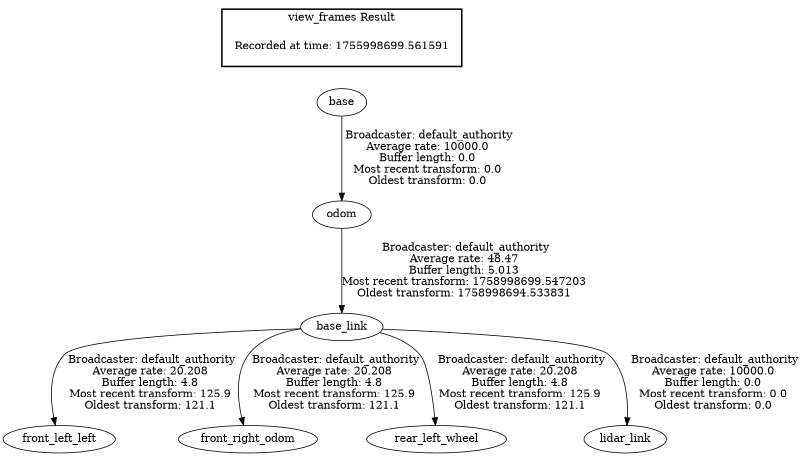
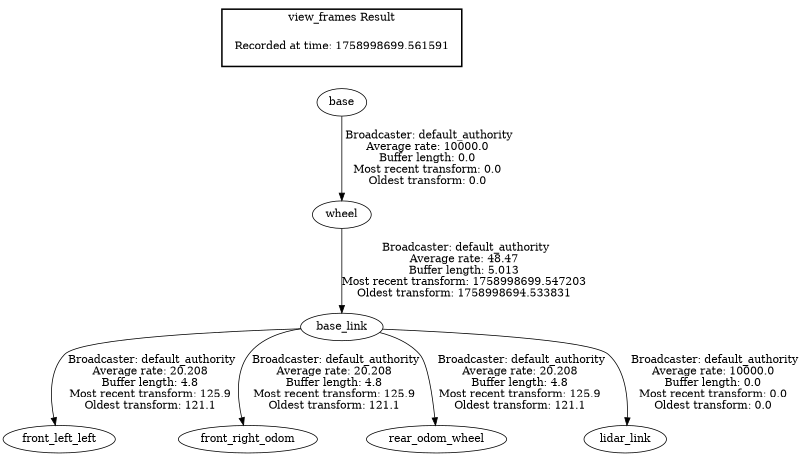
(342, 47) -> (342, 47)
(342, 215) -> (342, 215)
(437, 439) -> (437, 439)
